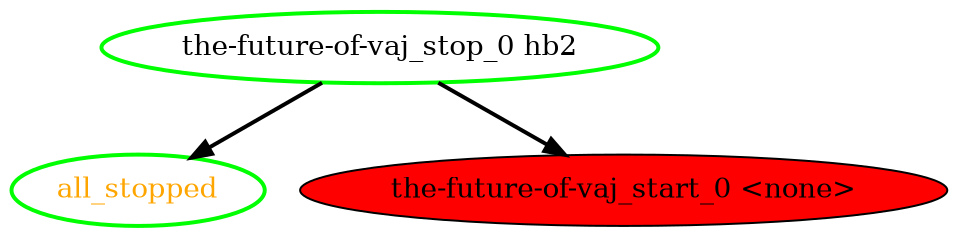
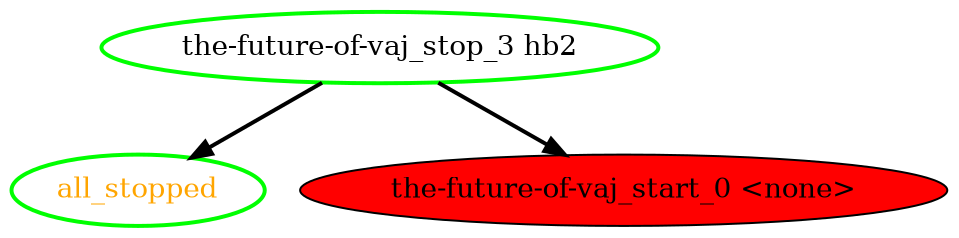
(380, 48) -> (380, 48)
